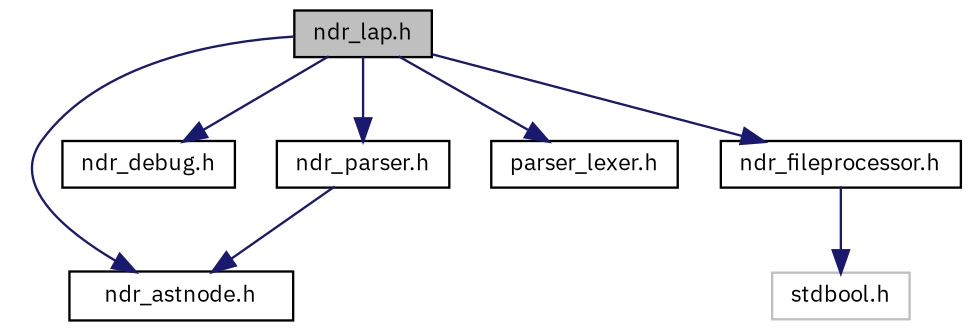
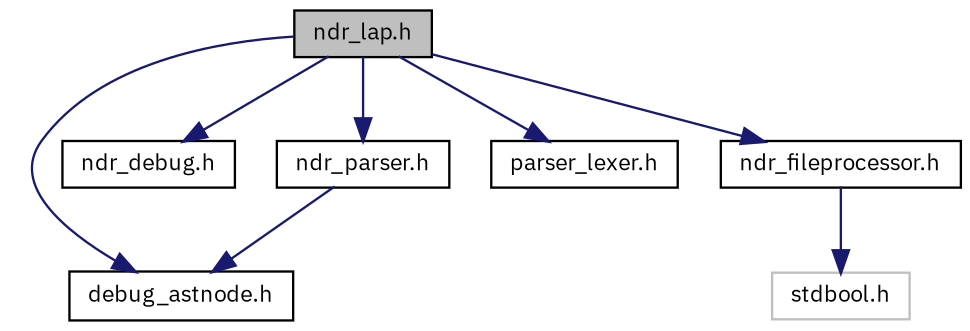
(181, 296) -> (181, 296)
